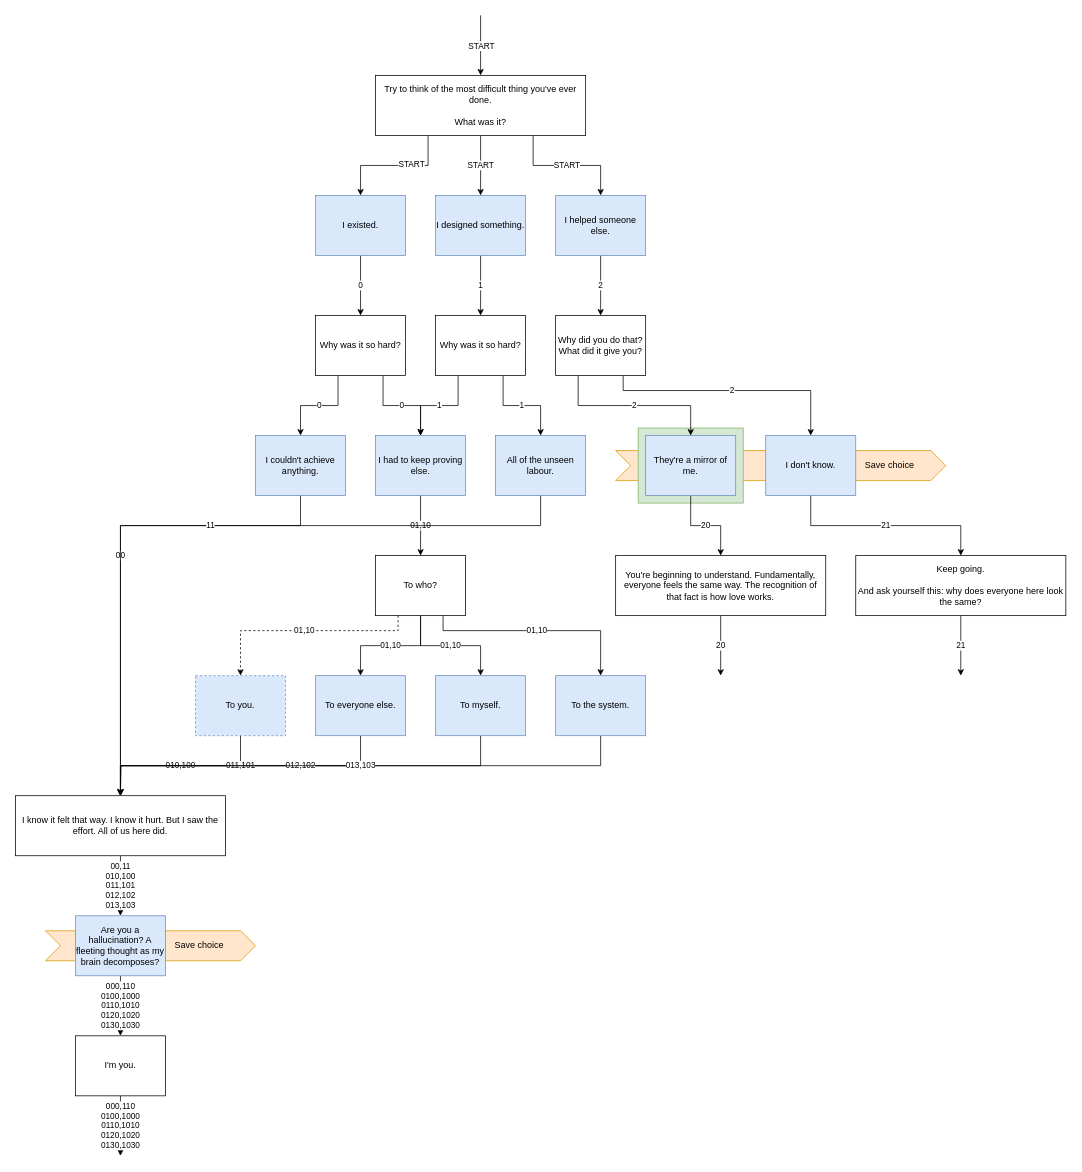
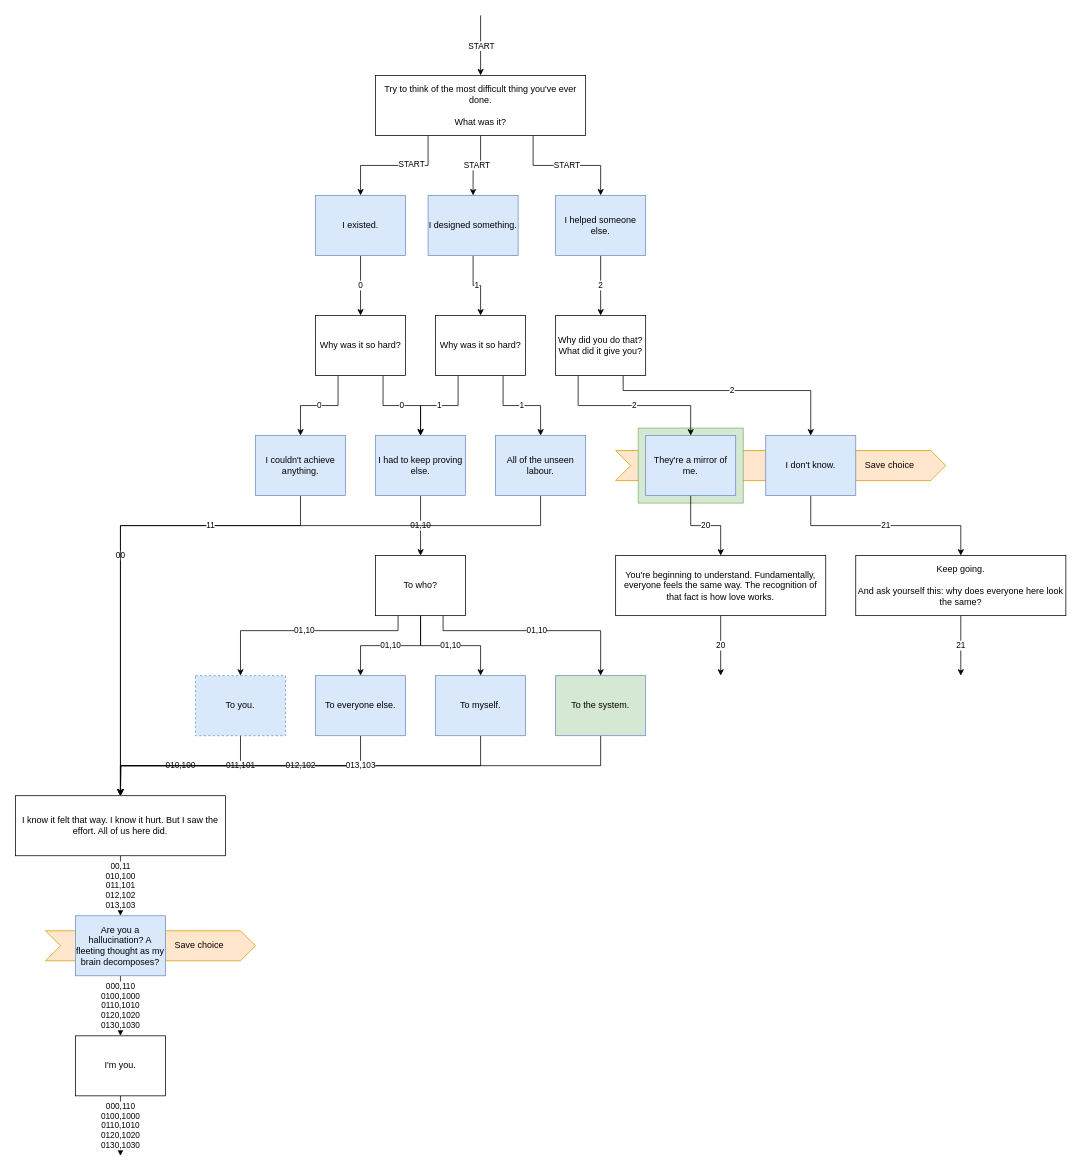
(480, 225) -> (473, 225)
(363, 630) -> (363, 630)
(600, 705) -> (600, 705)
